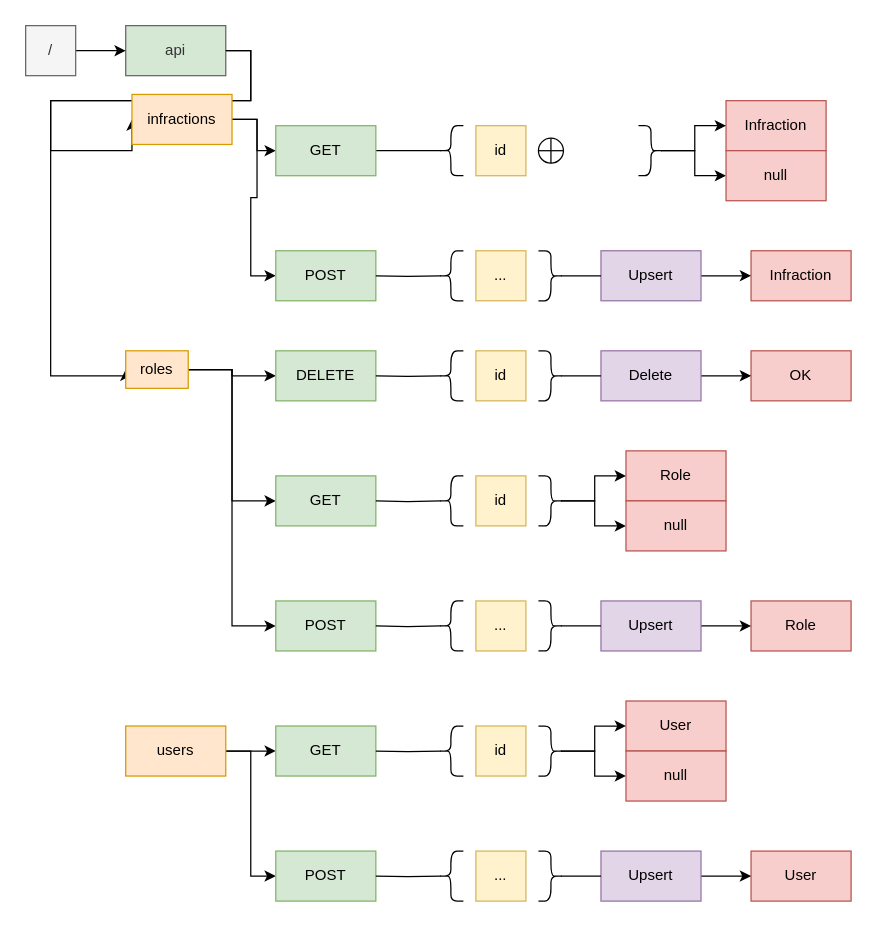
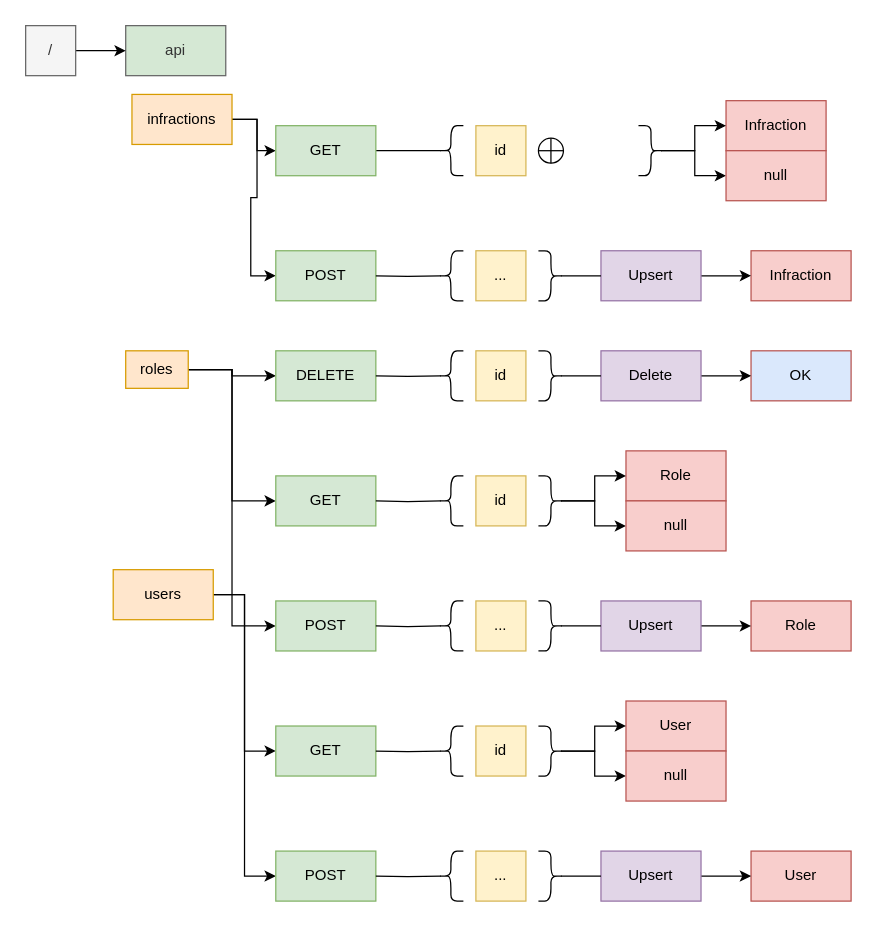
(96, 151) -> none
(51, 302) -> none
(801, 376) -> (801, 376)
(176, 751) -> (163, 594)
